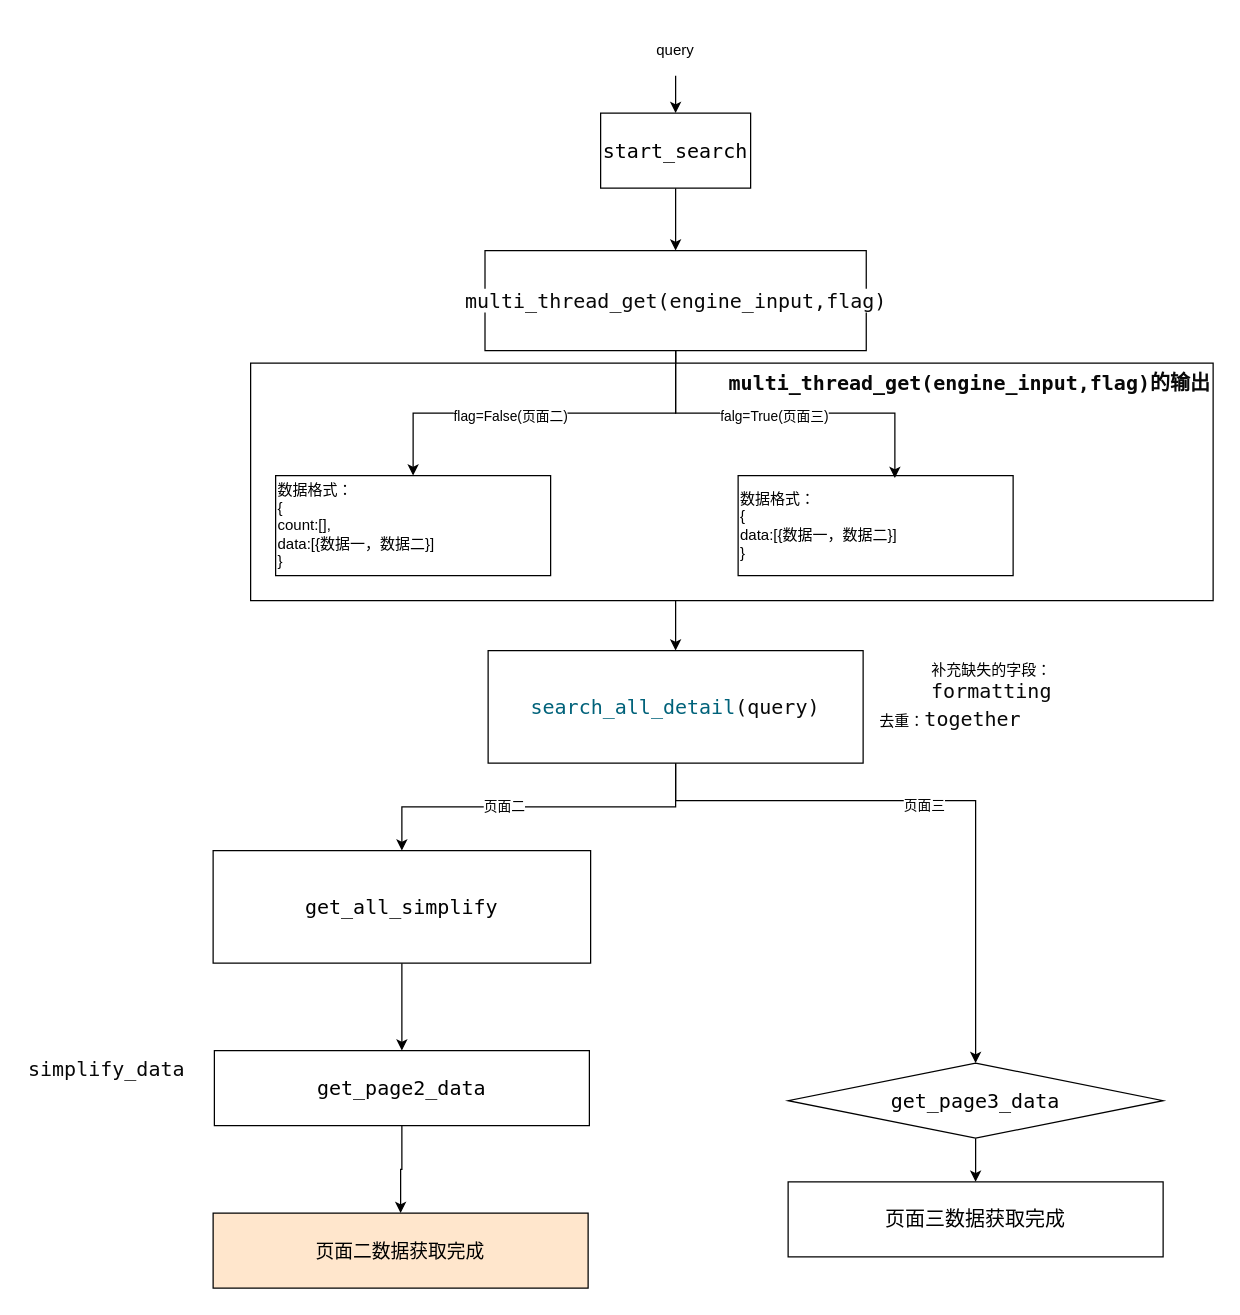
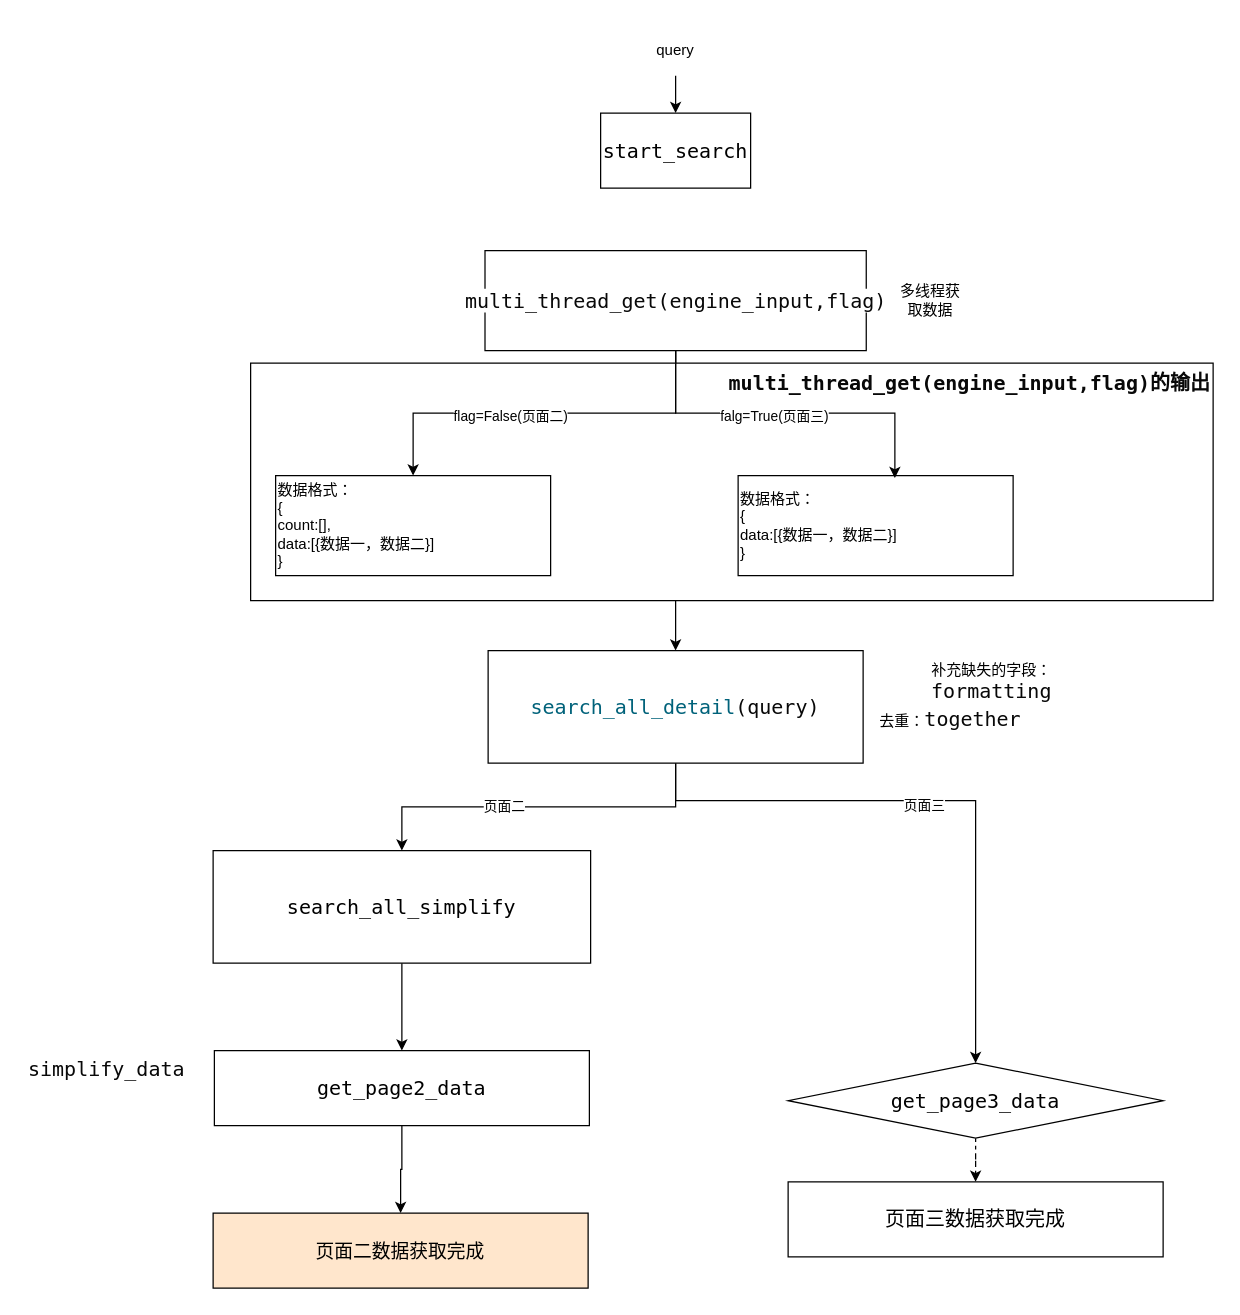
(676, 215) -> none
none -> (931, 301)
(402, 907) -> (402, 907)
(976, 1162) -> (976, 1162)
